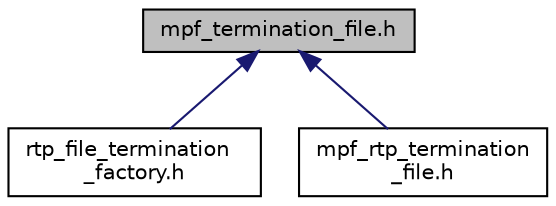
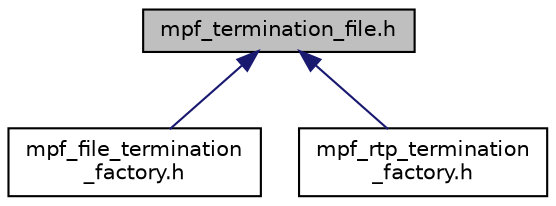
(135, 162) -> (135, 162)
(423, 162) -> (423, 162)
